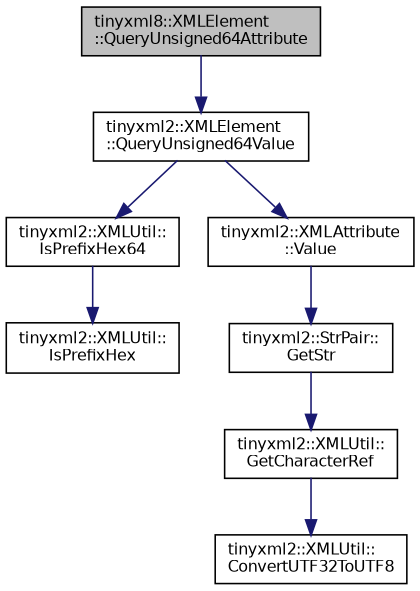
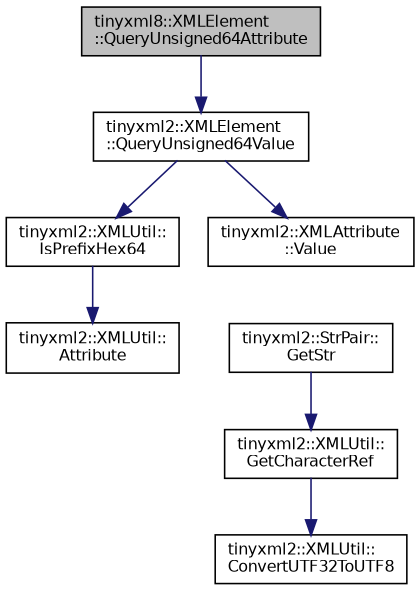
(311, 287) -> none
(93, 348) -> (93, 348)
